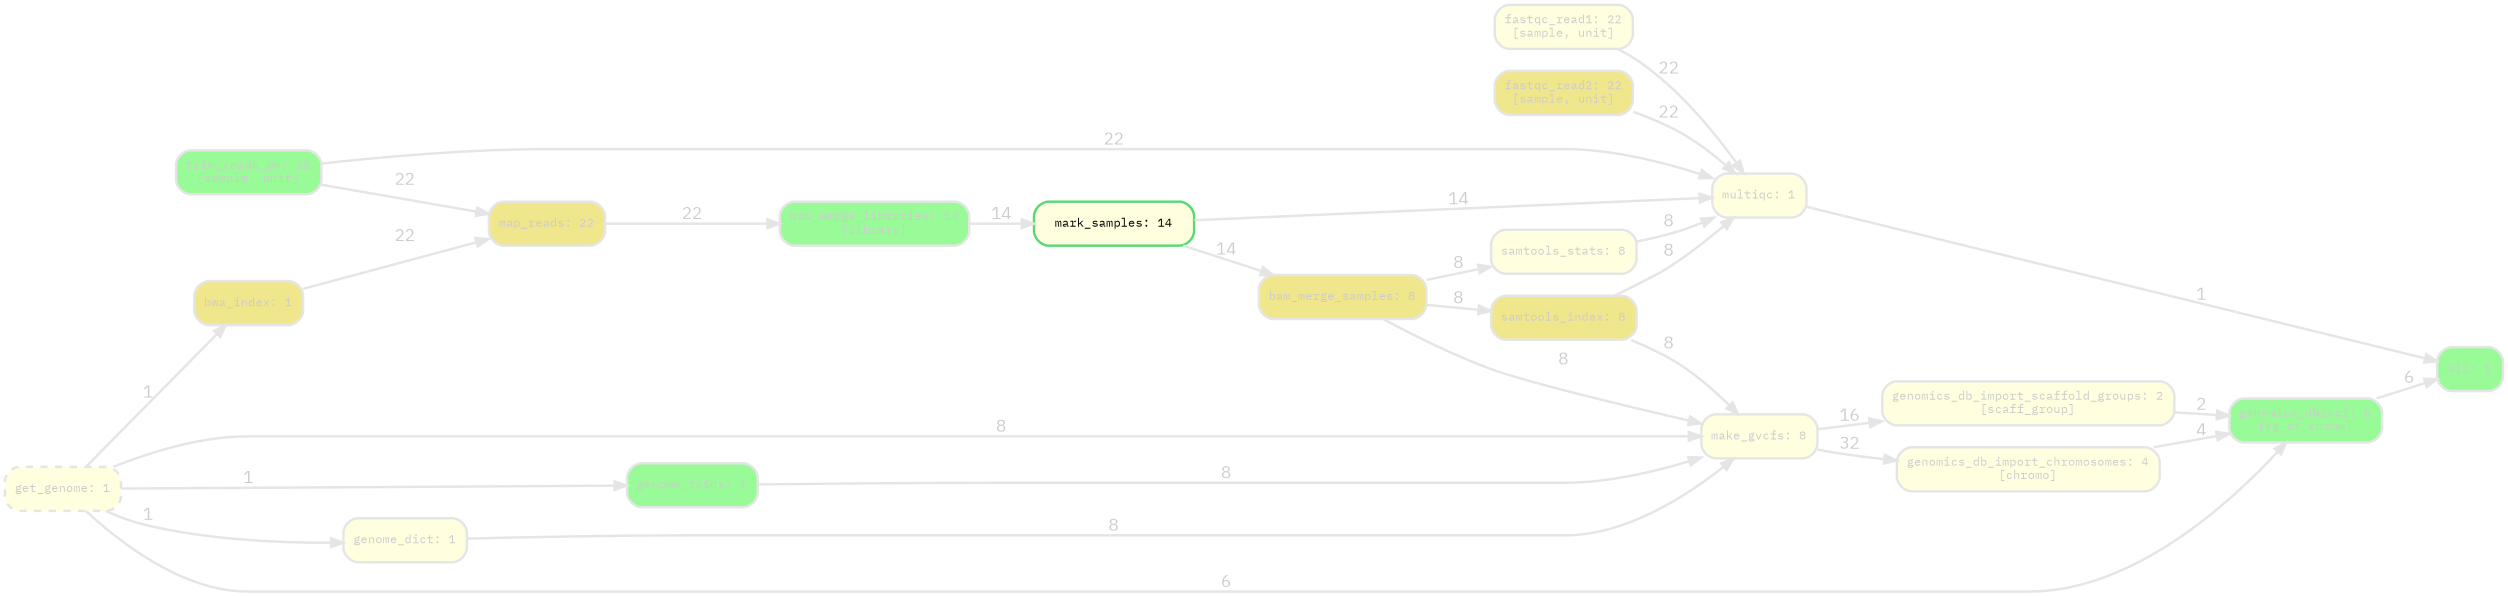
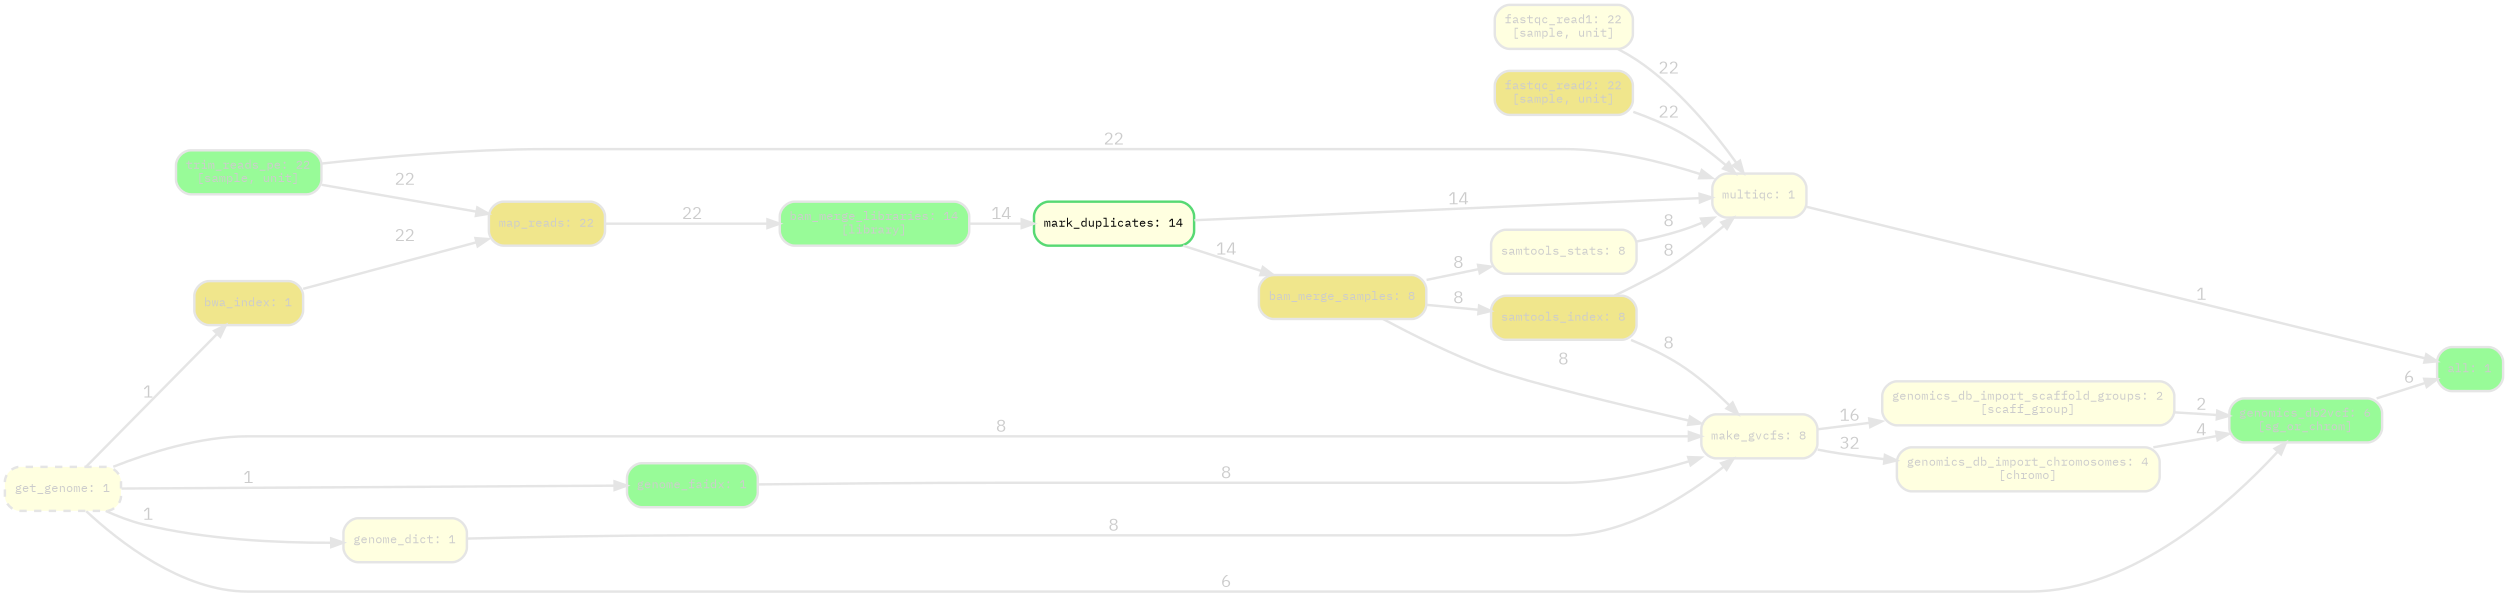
(1114, 224) -> (1114, 224)
